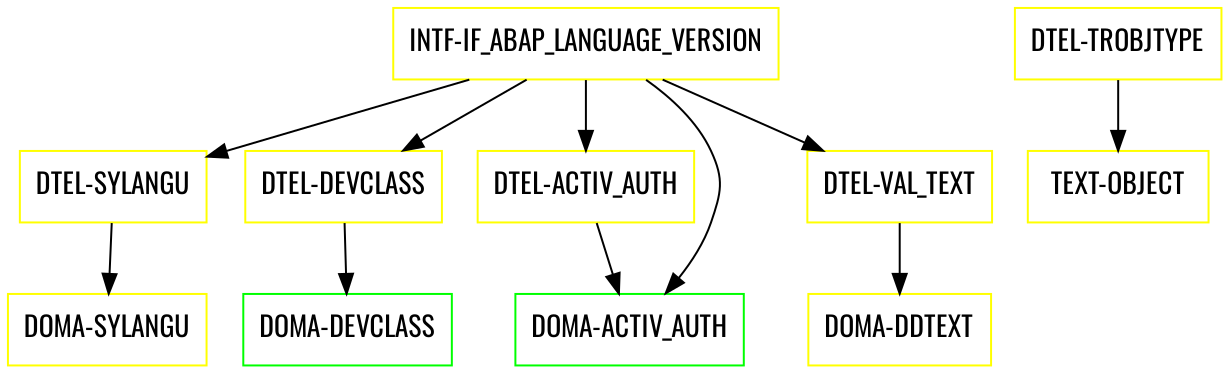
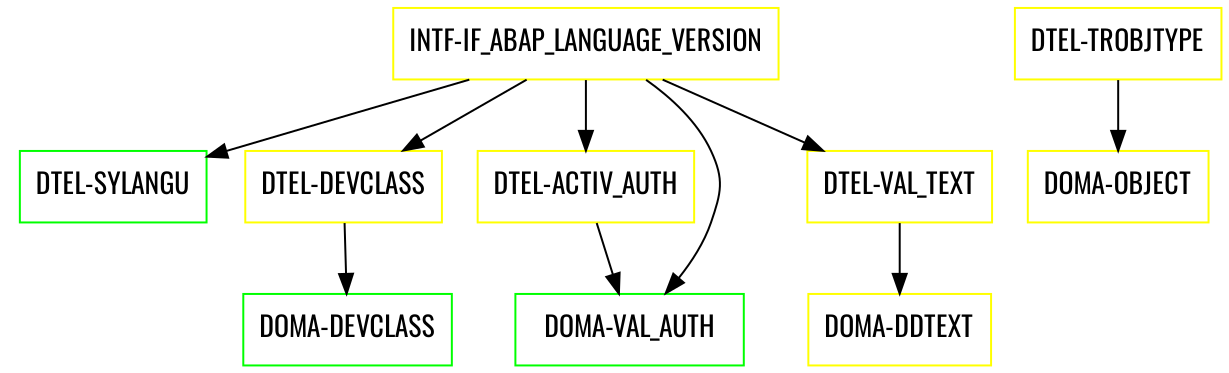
(113, 187) -> (113, 187)
(1118, 187) -> (1118, 187)
(107, 330) -> none
(630, 330) -> (630, 330)
